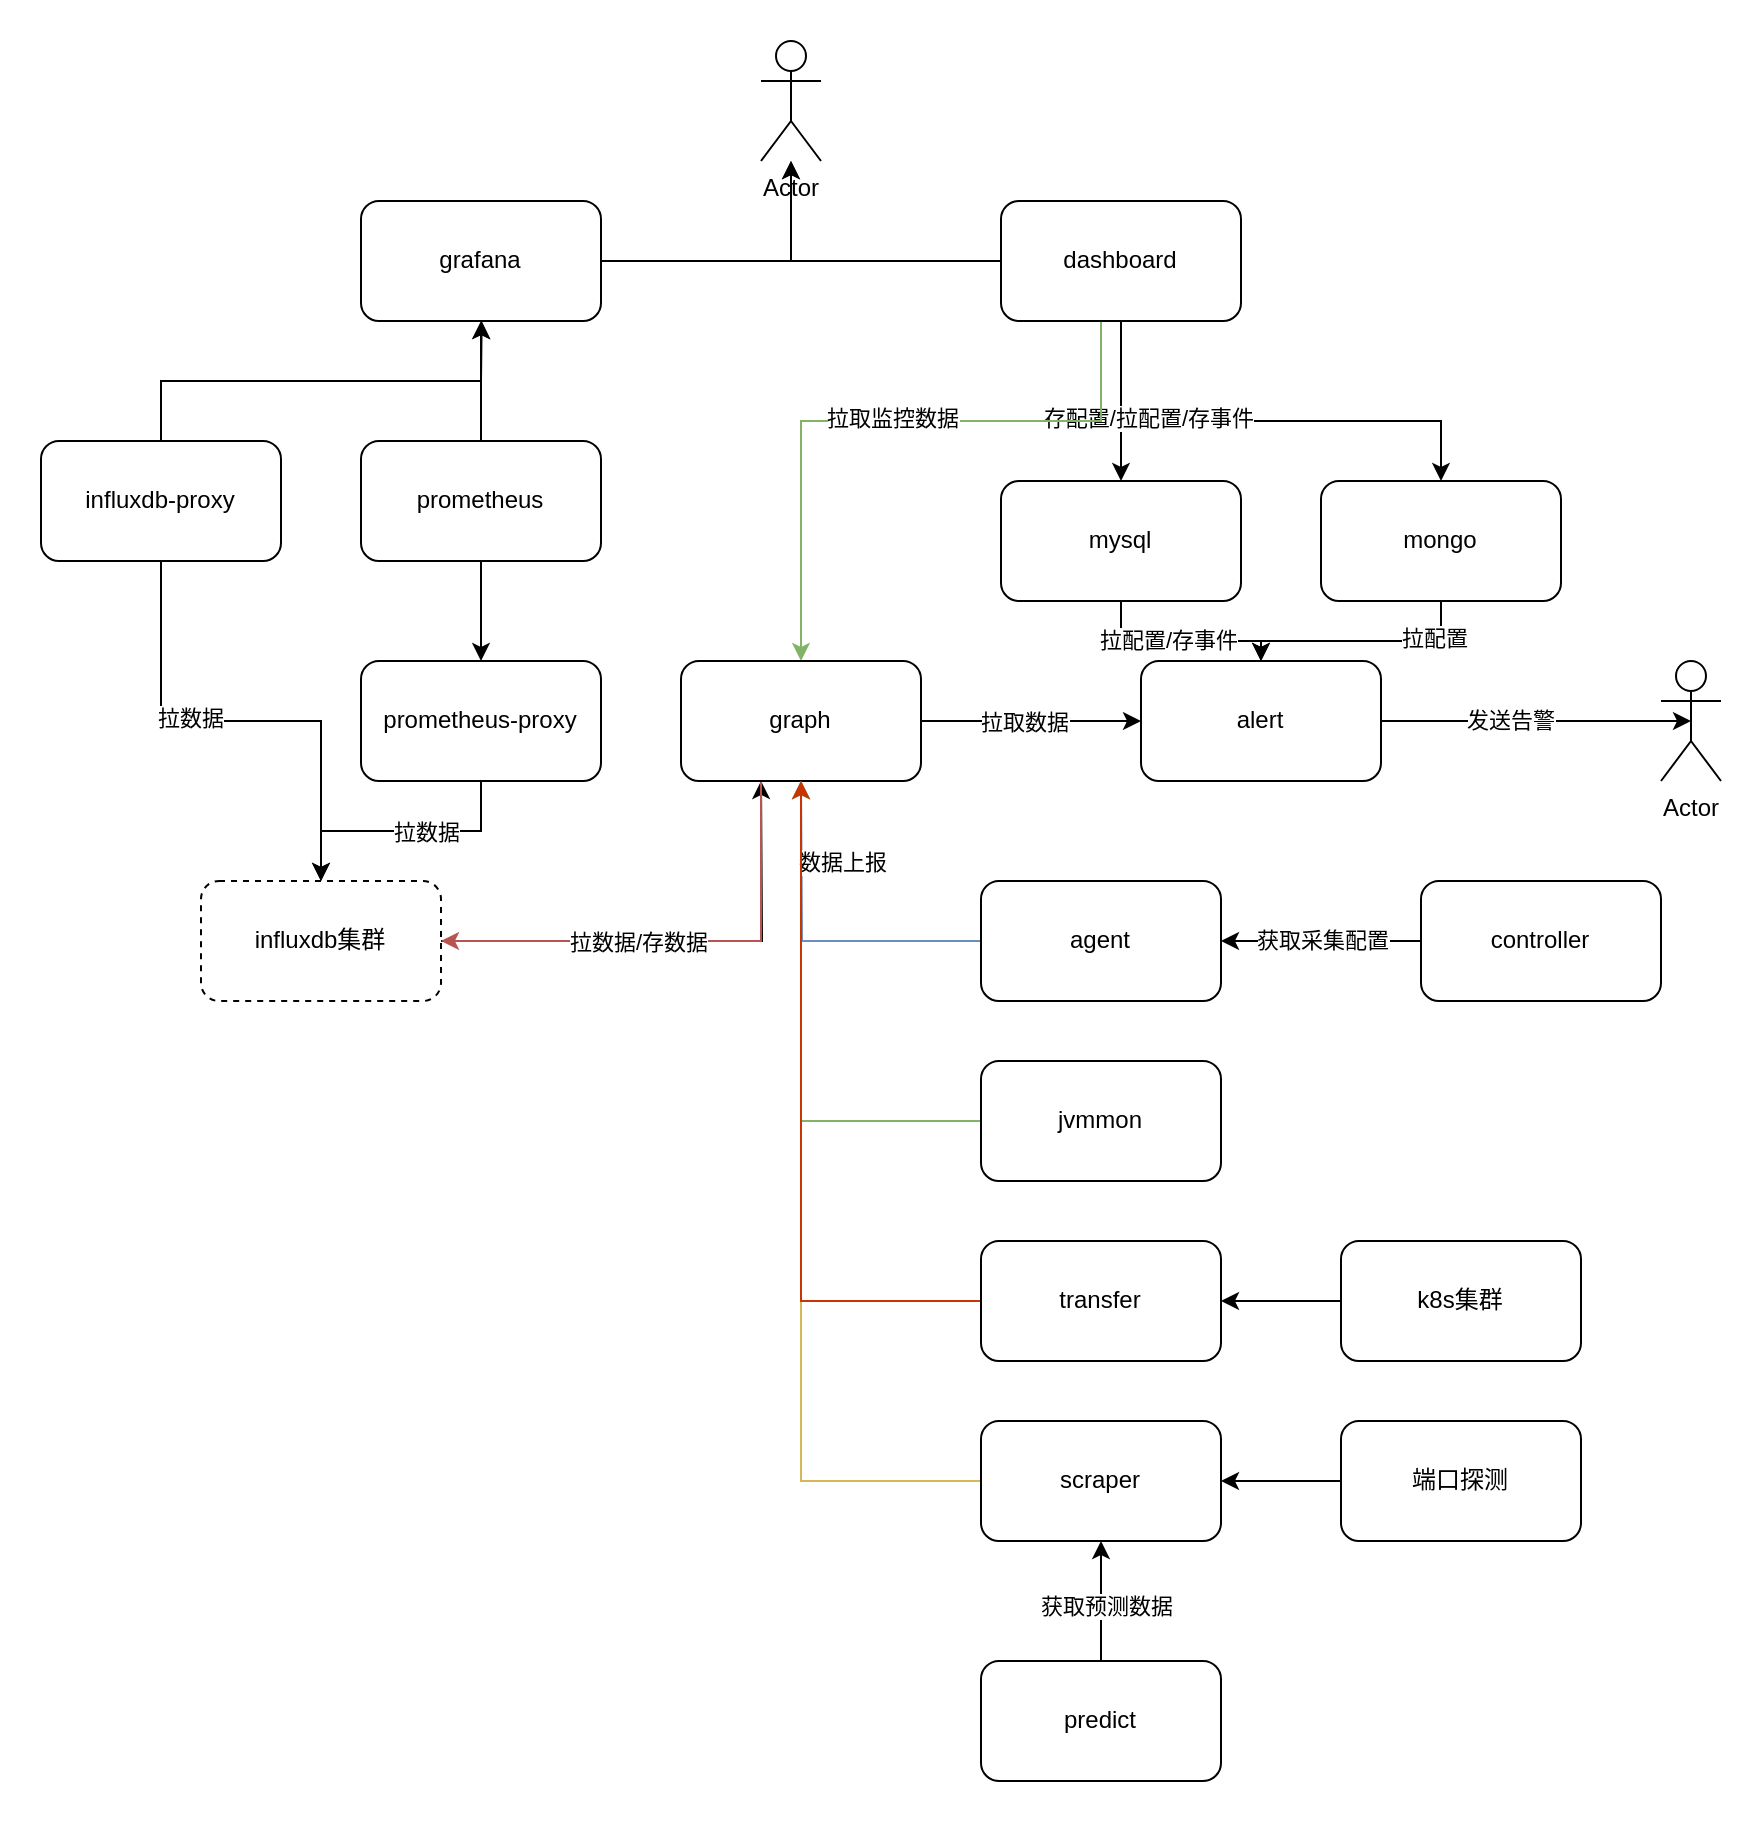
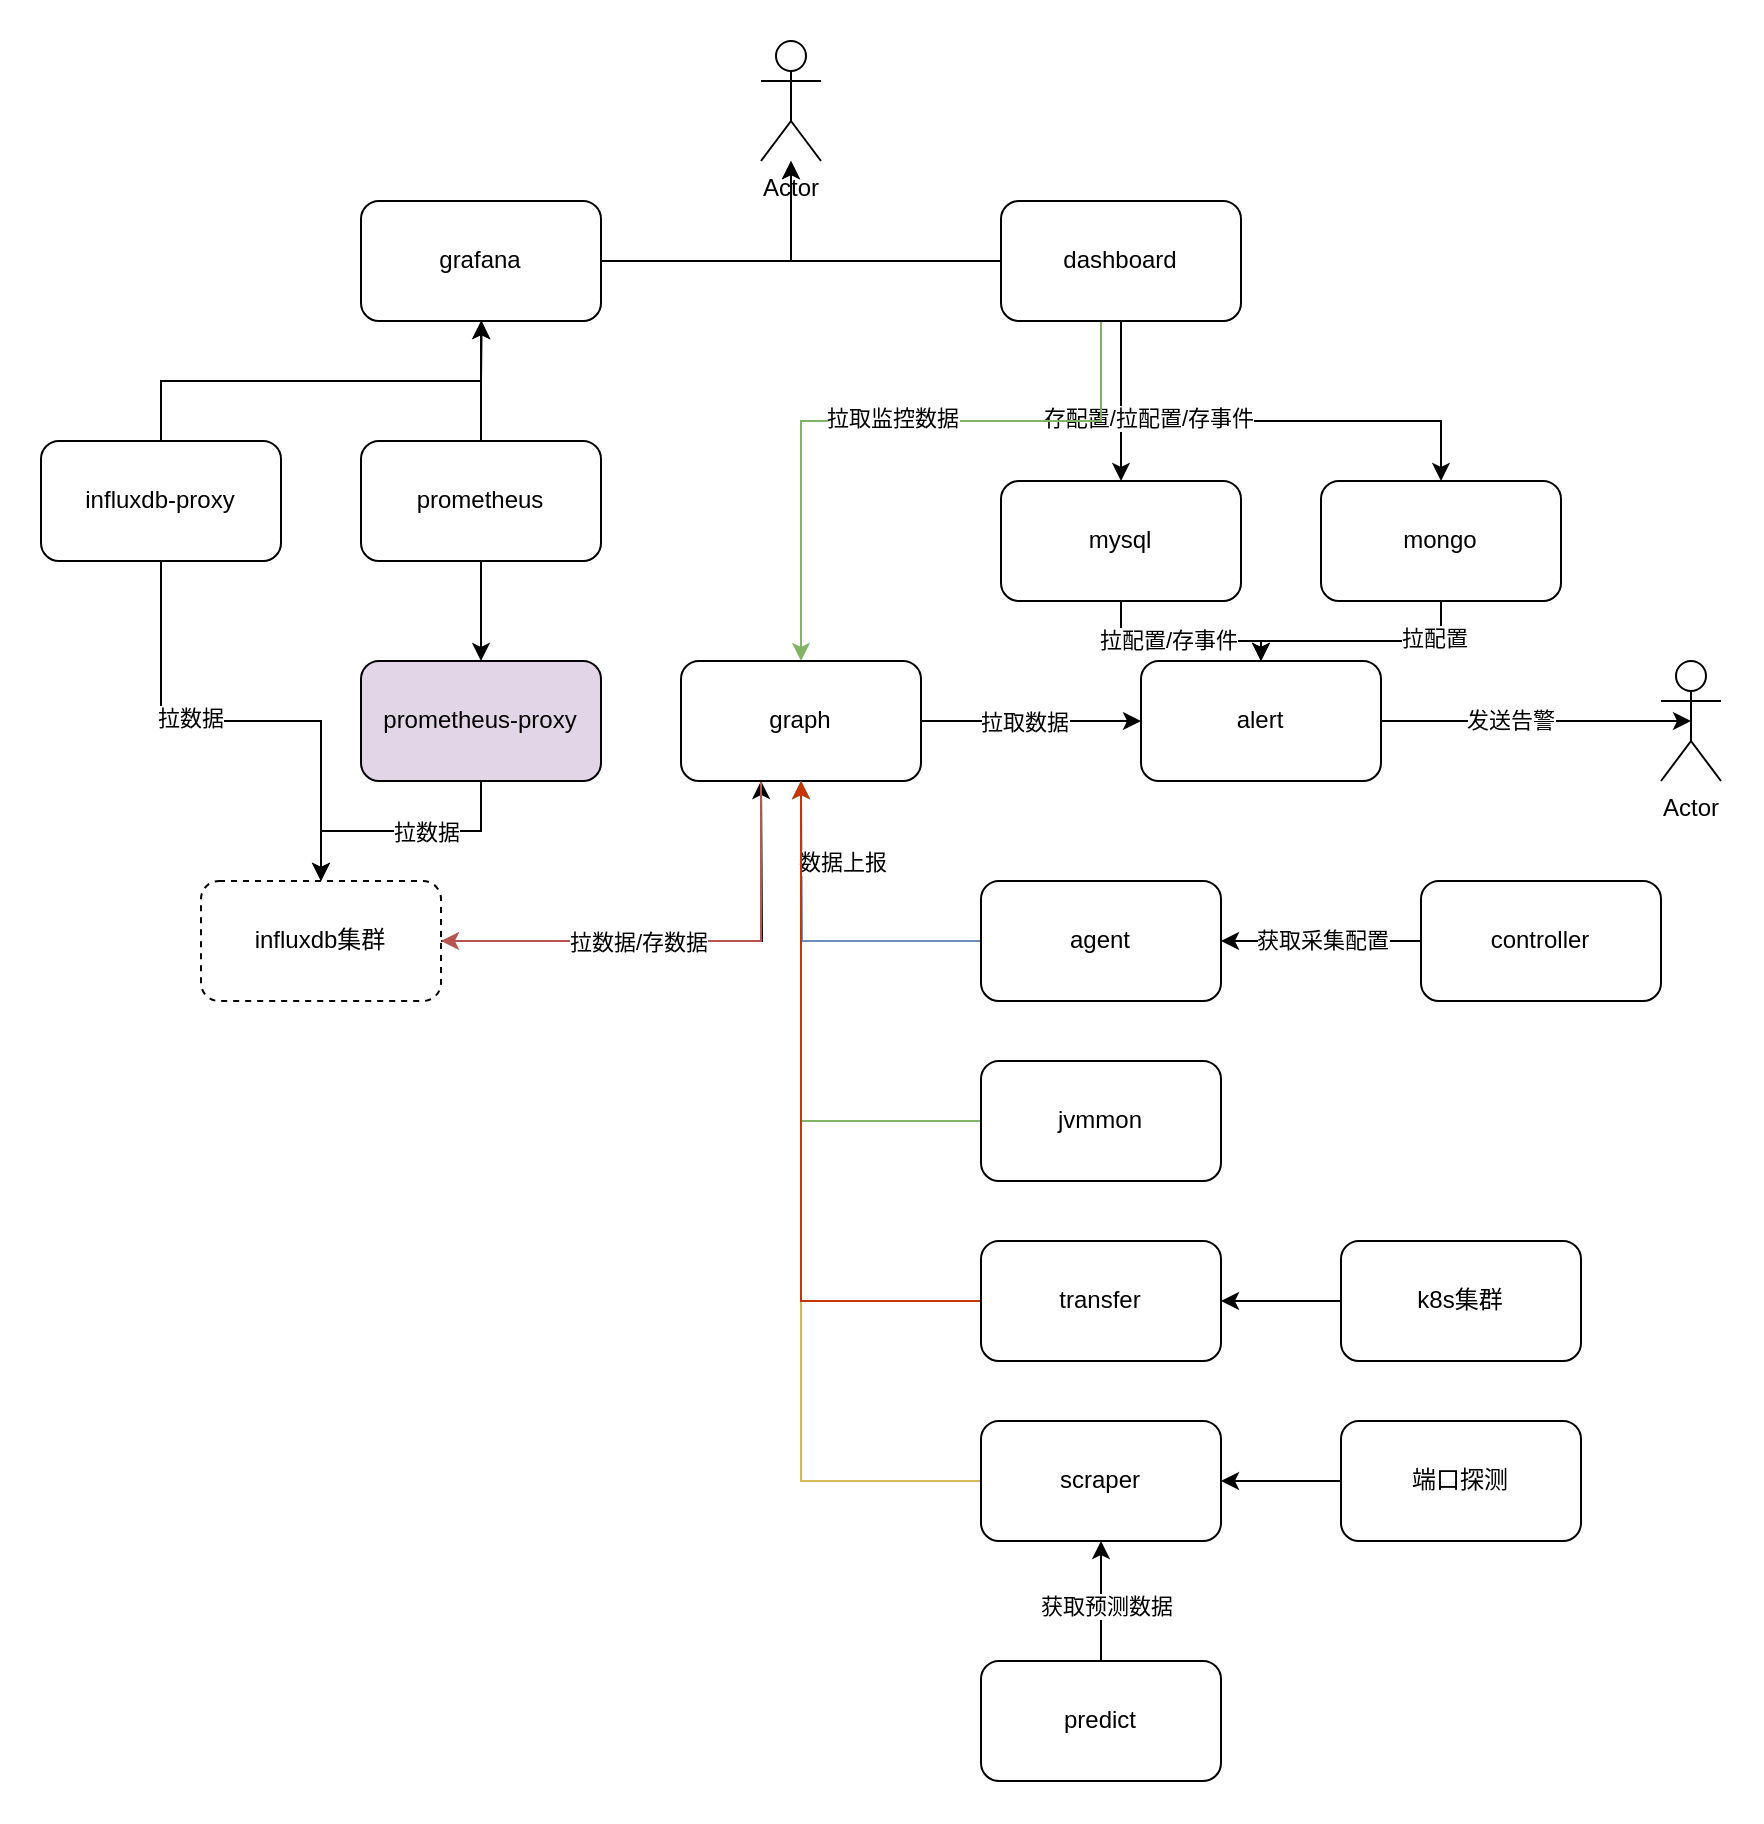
(481, 721) -> (481, 721)
